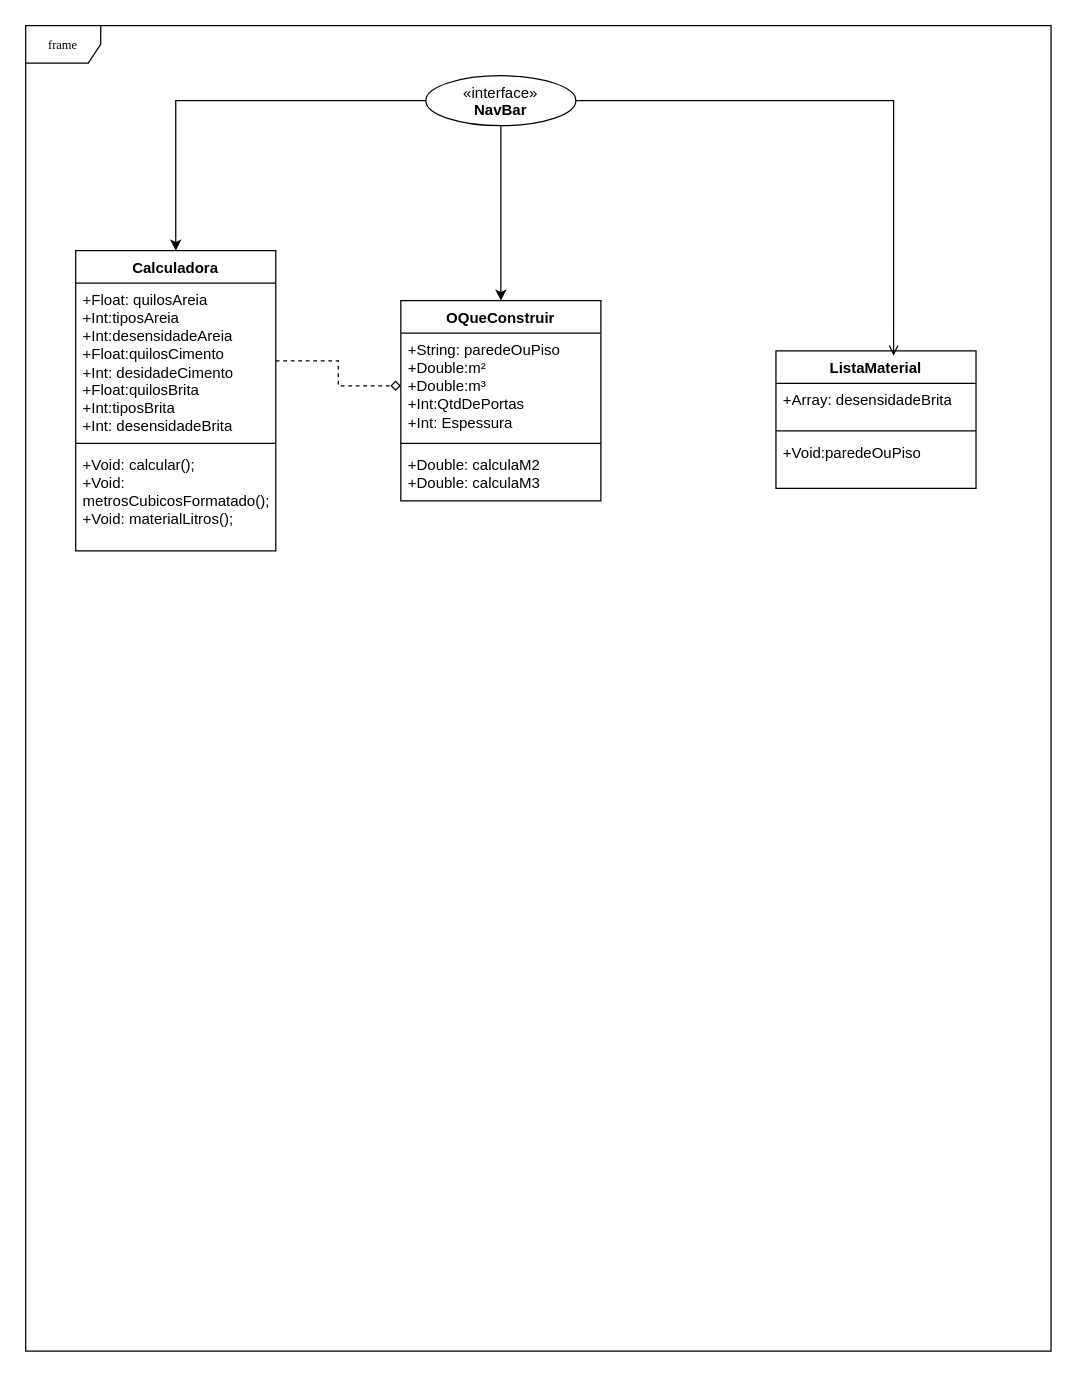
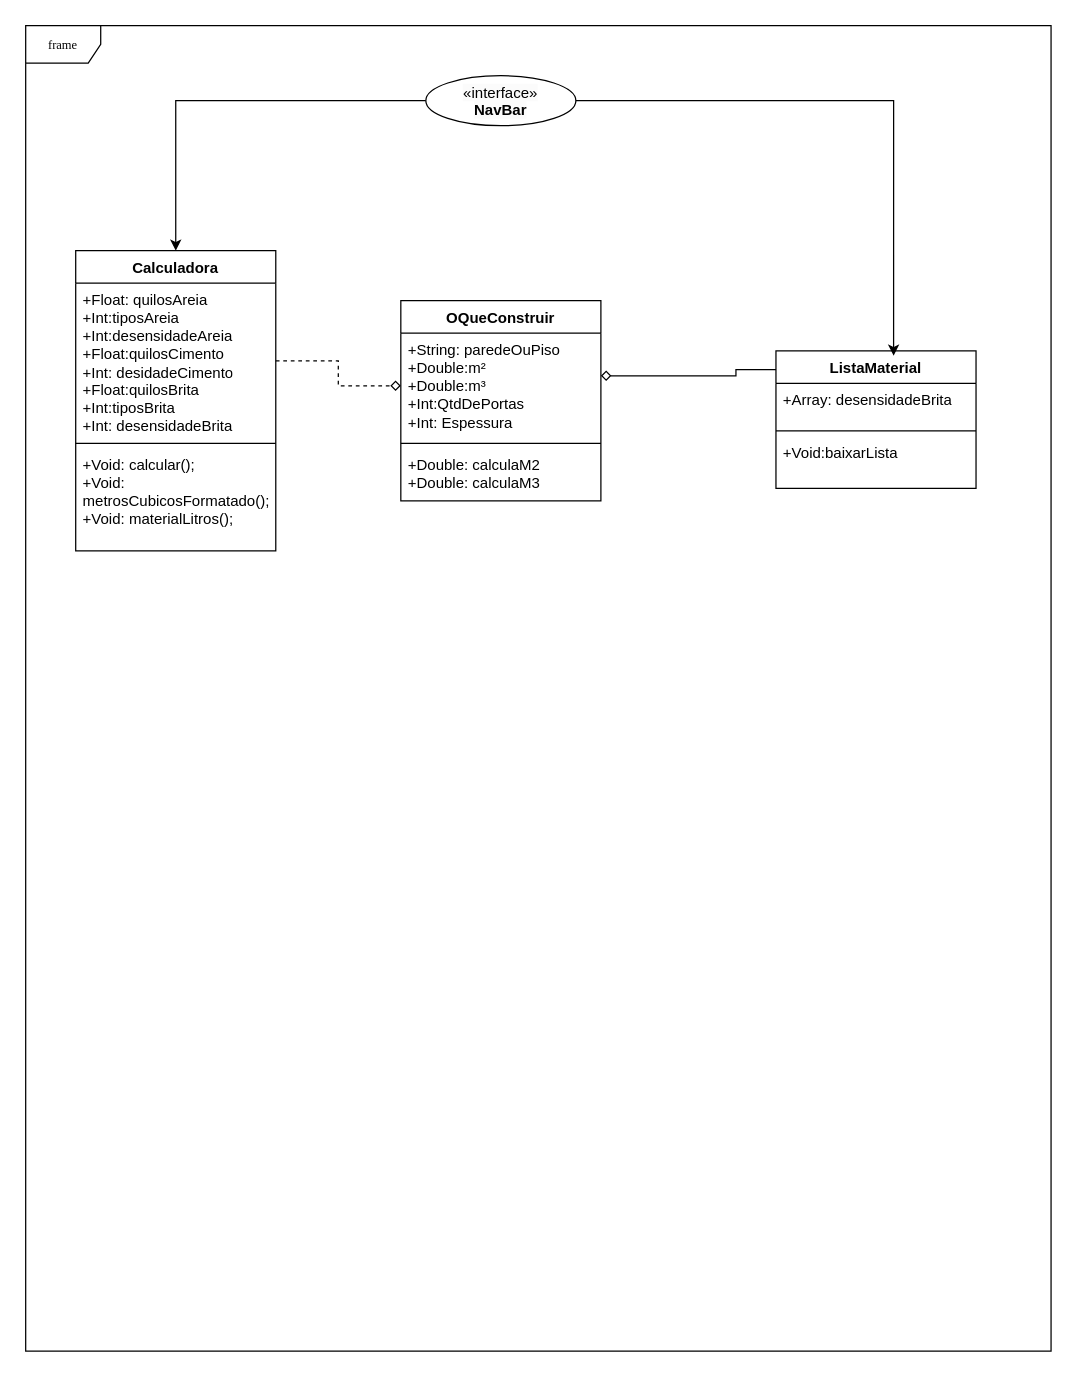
(501, 209) -> none
(893, 347) -> (893, 346)
none -> (696, 376)
(853, 453) -> (847, 453)
